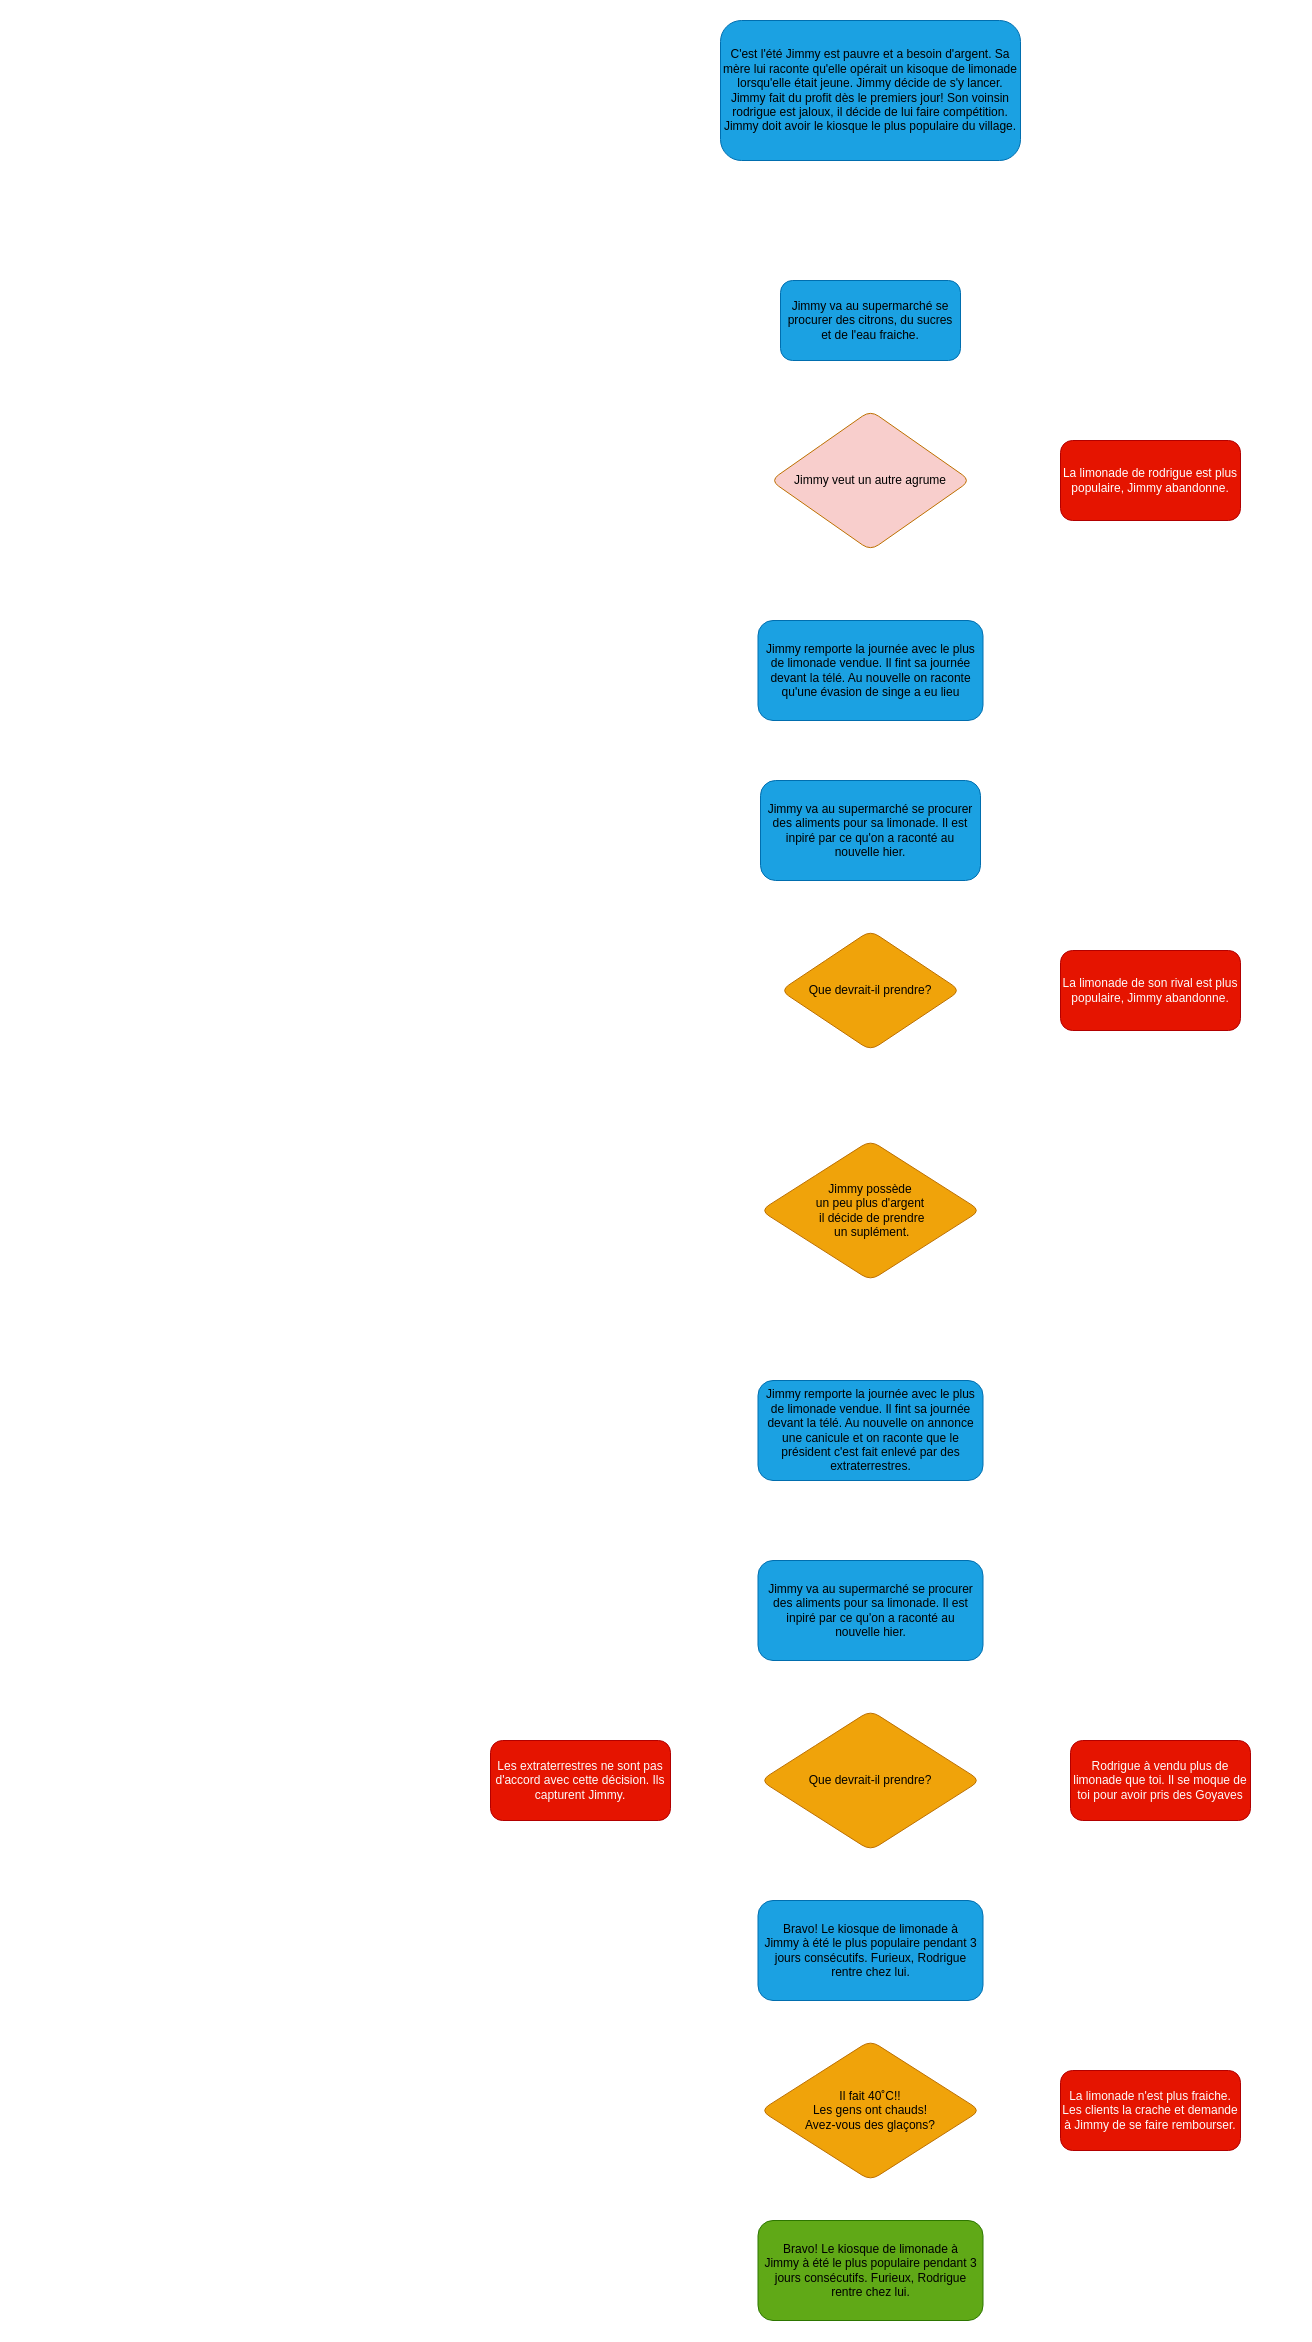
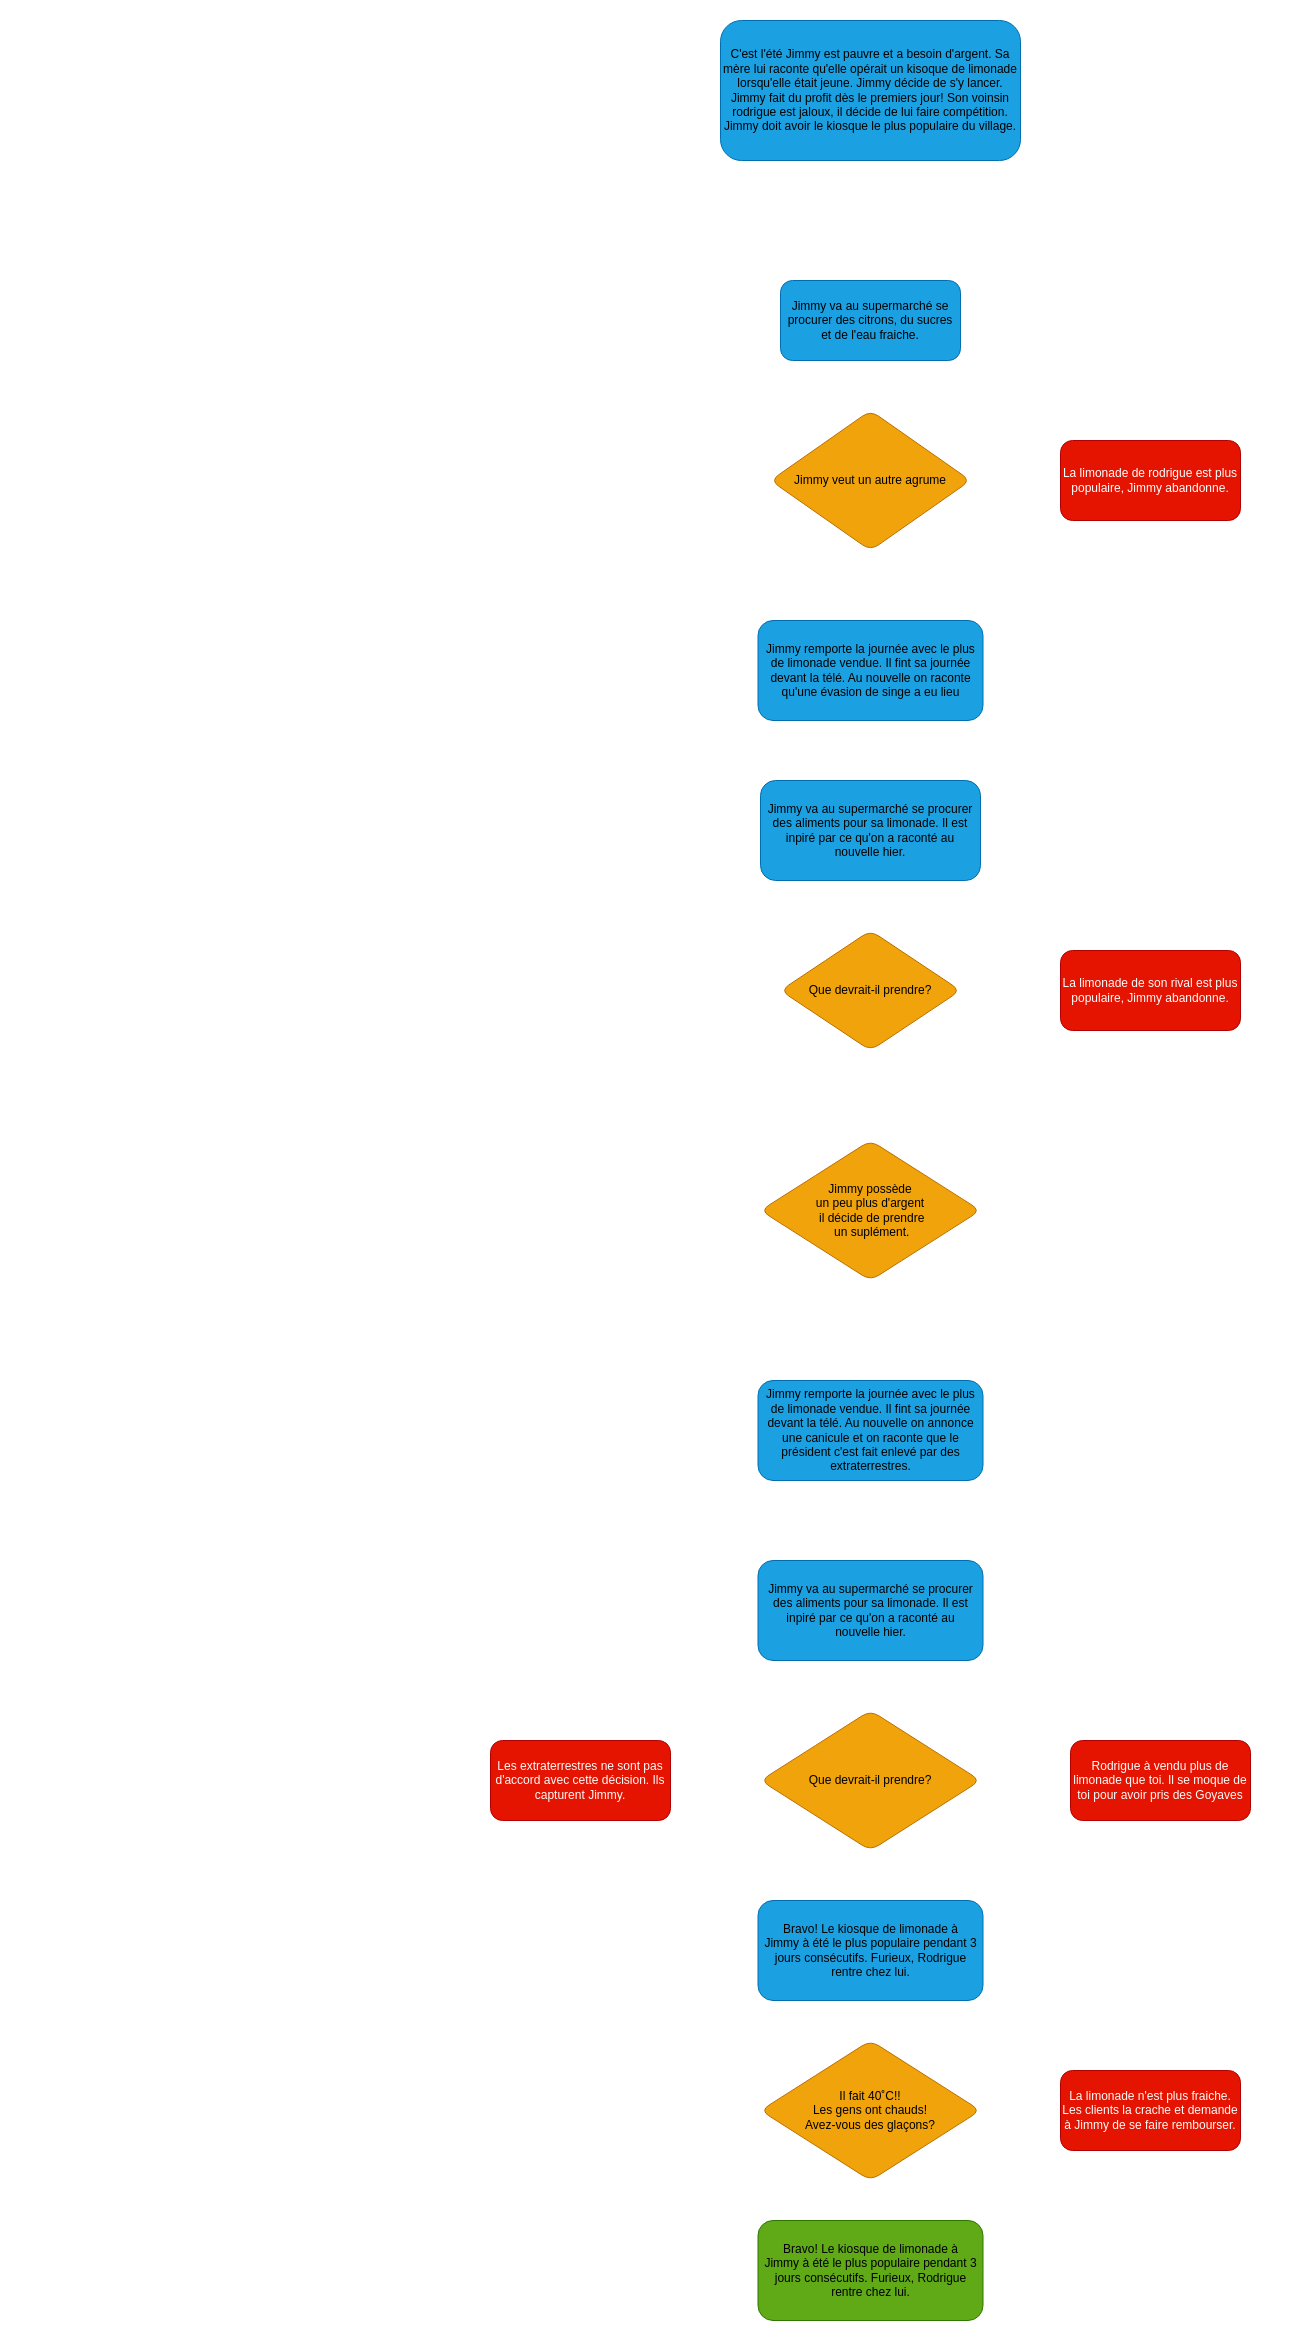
(871, 481) -> (871, 481)
